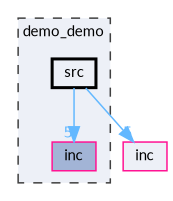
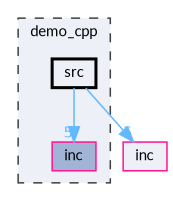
(64, 32) -> (64, 32)
